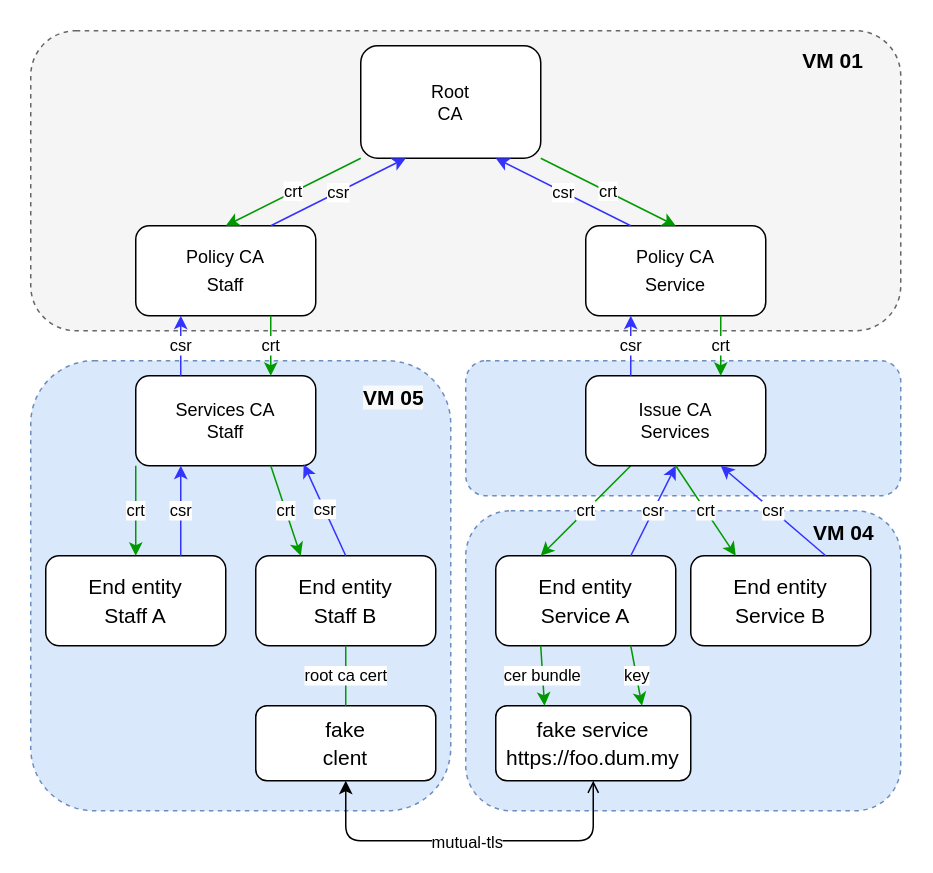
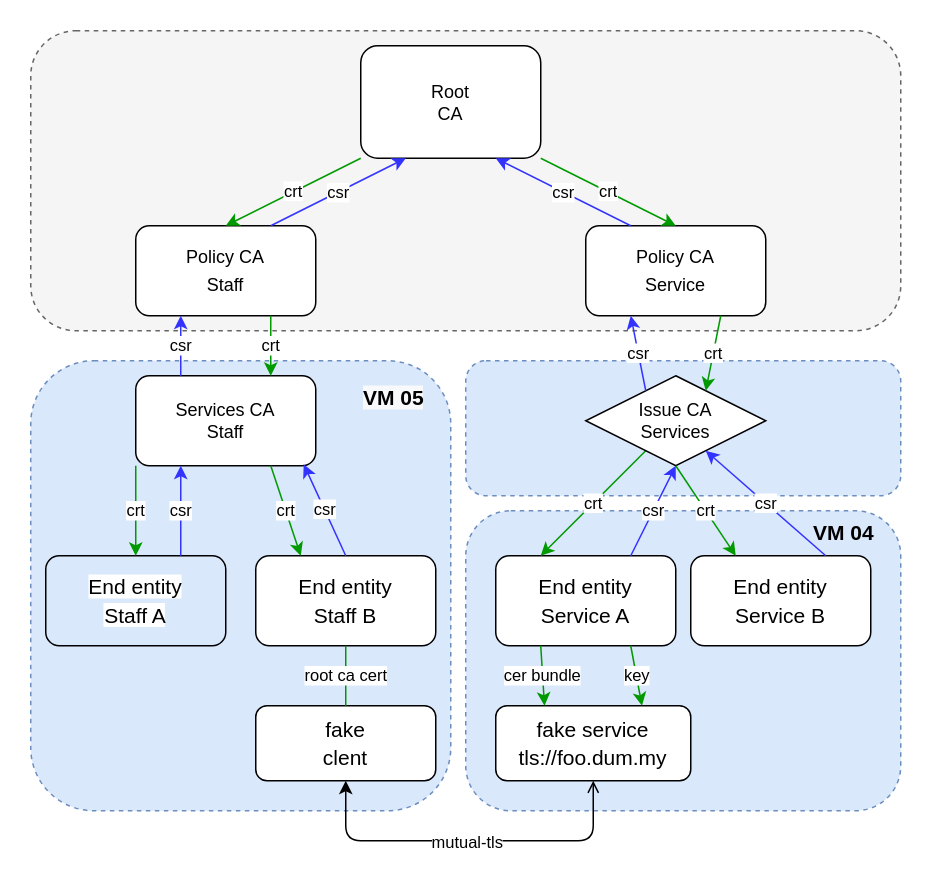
(833, 61) -> none
(676, 421) -> (676, 421)
(136, 601) -> (136, 601)
(593, 743) -> (593, 743)
